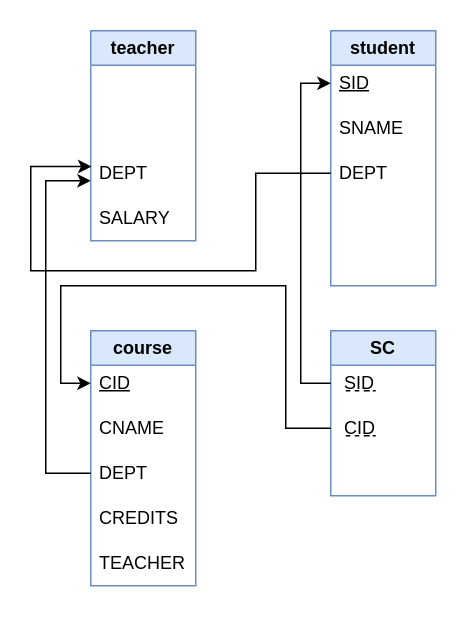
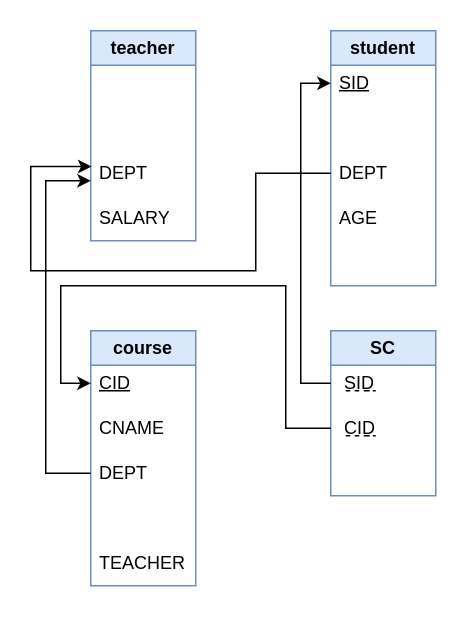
(383, 128) -> none
none -> (383, 218)
(143, 518) -> none
